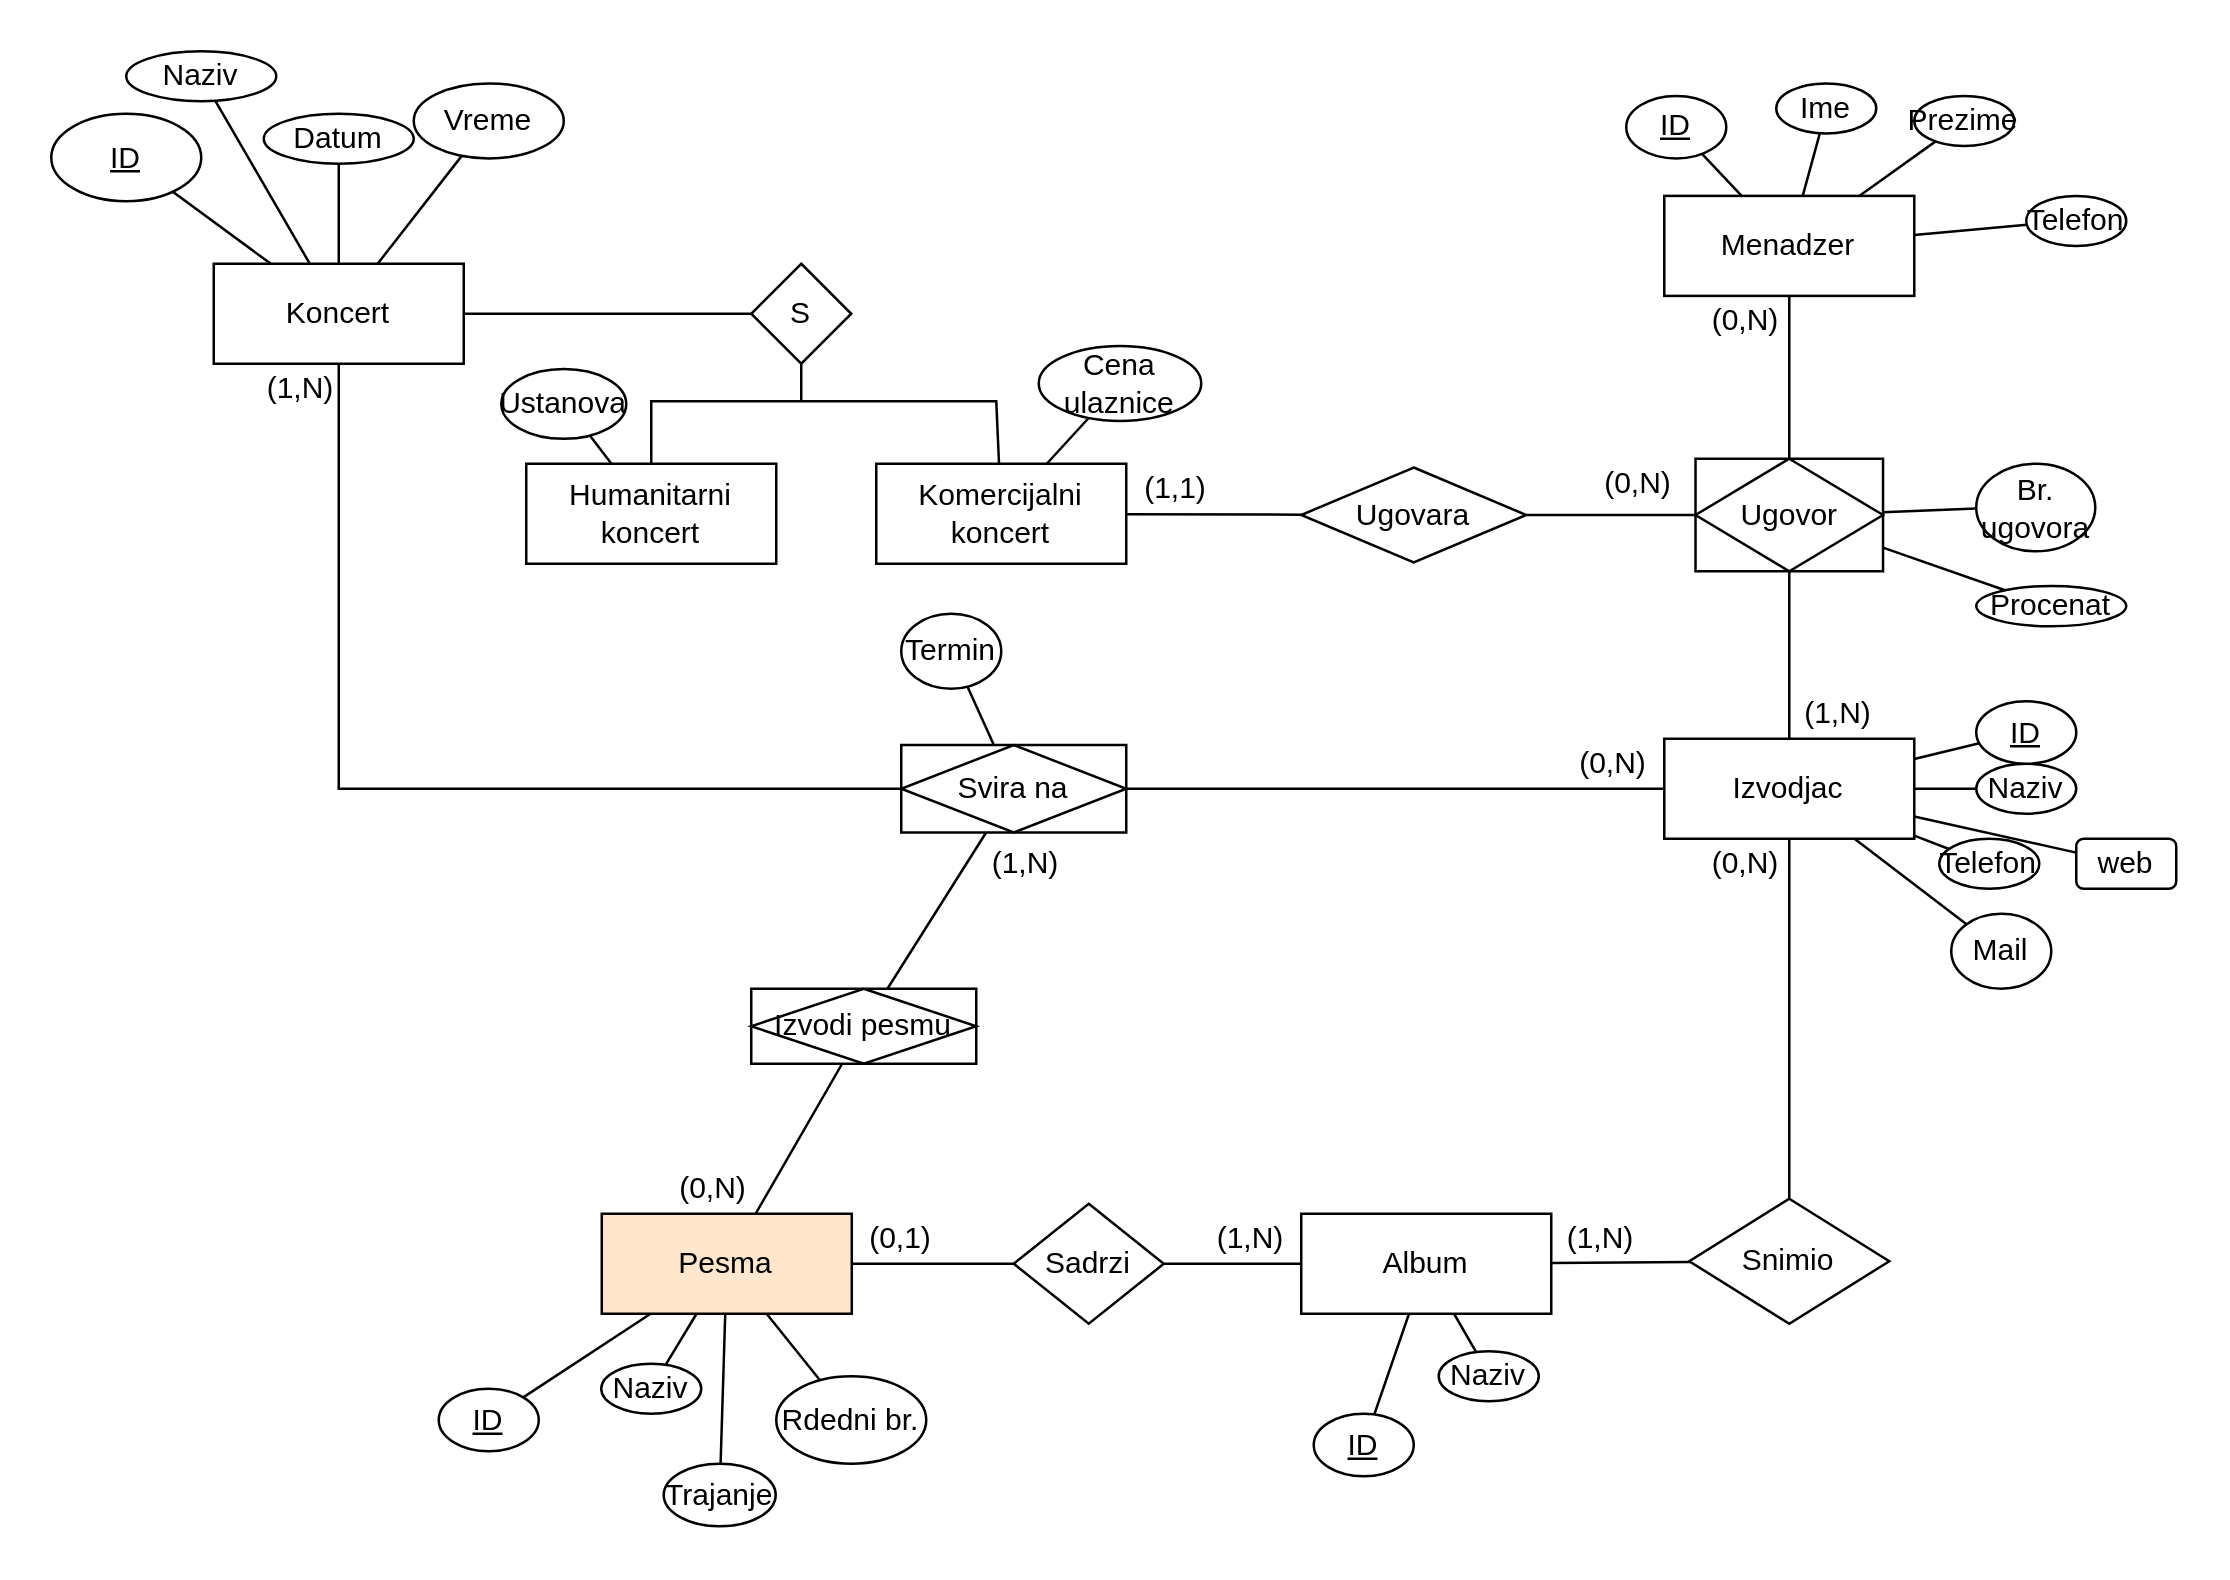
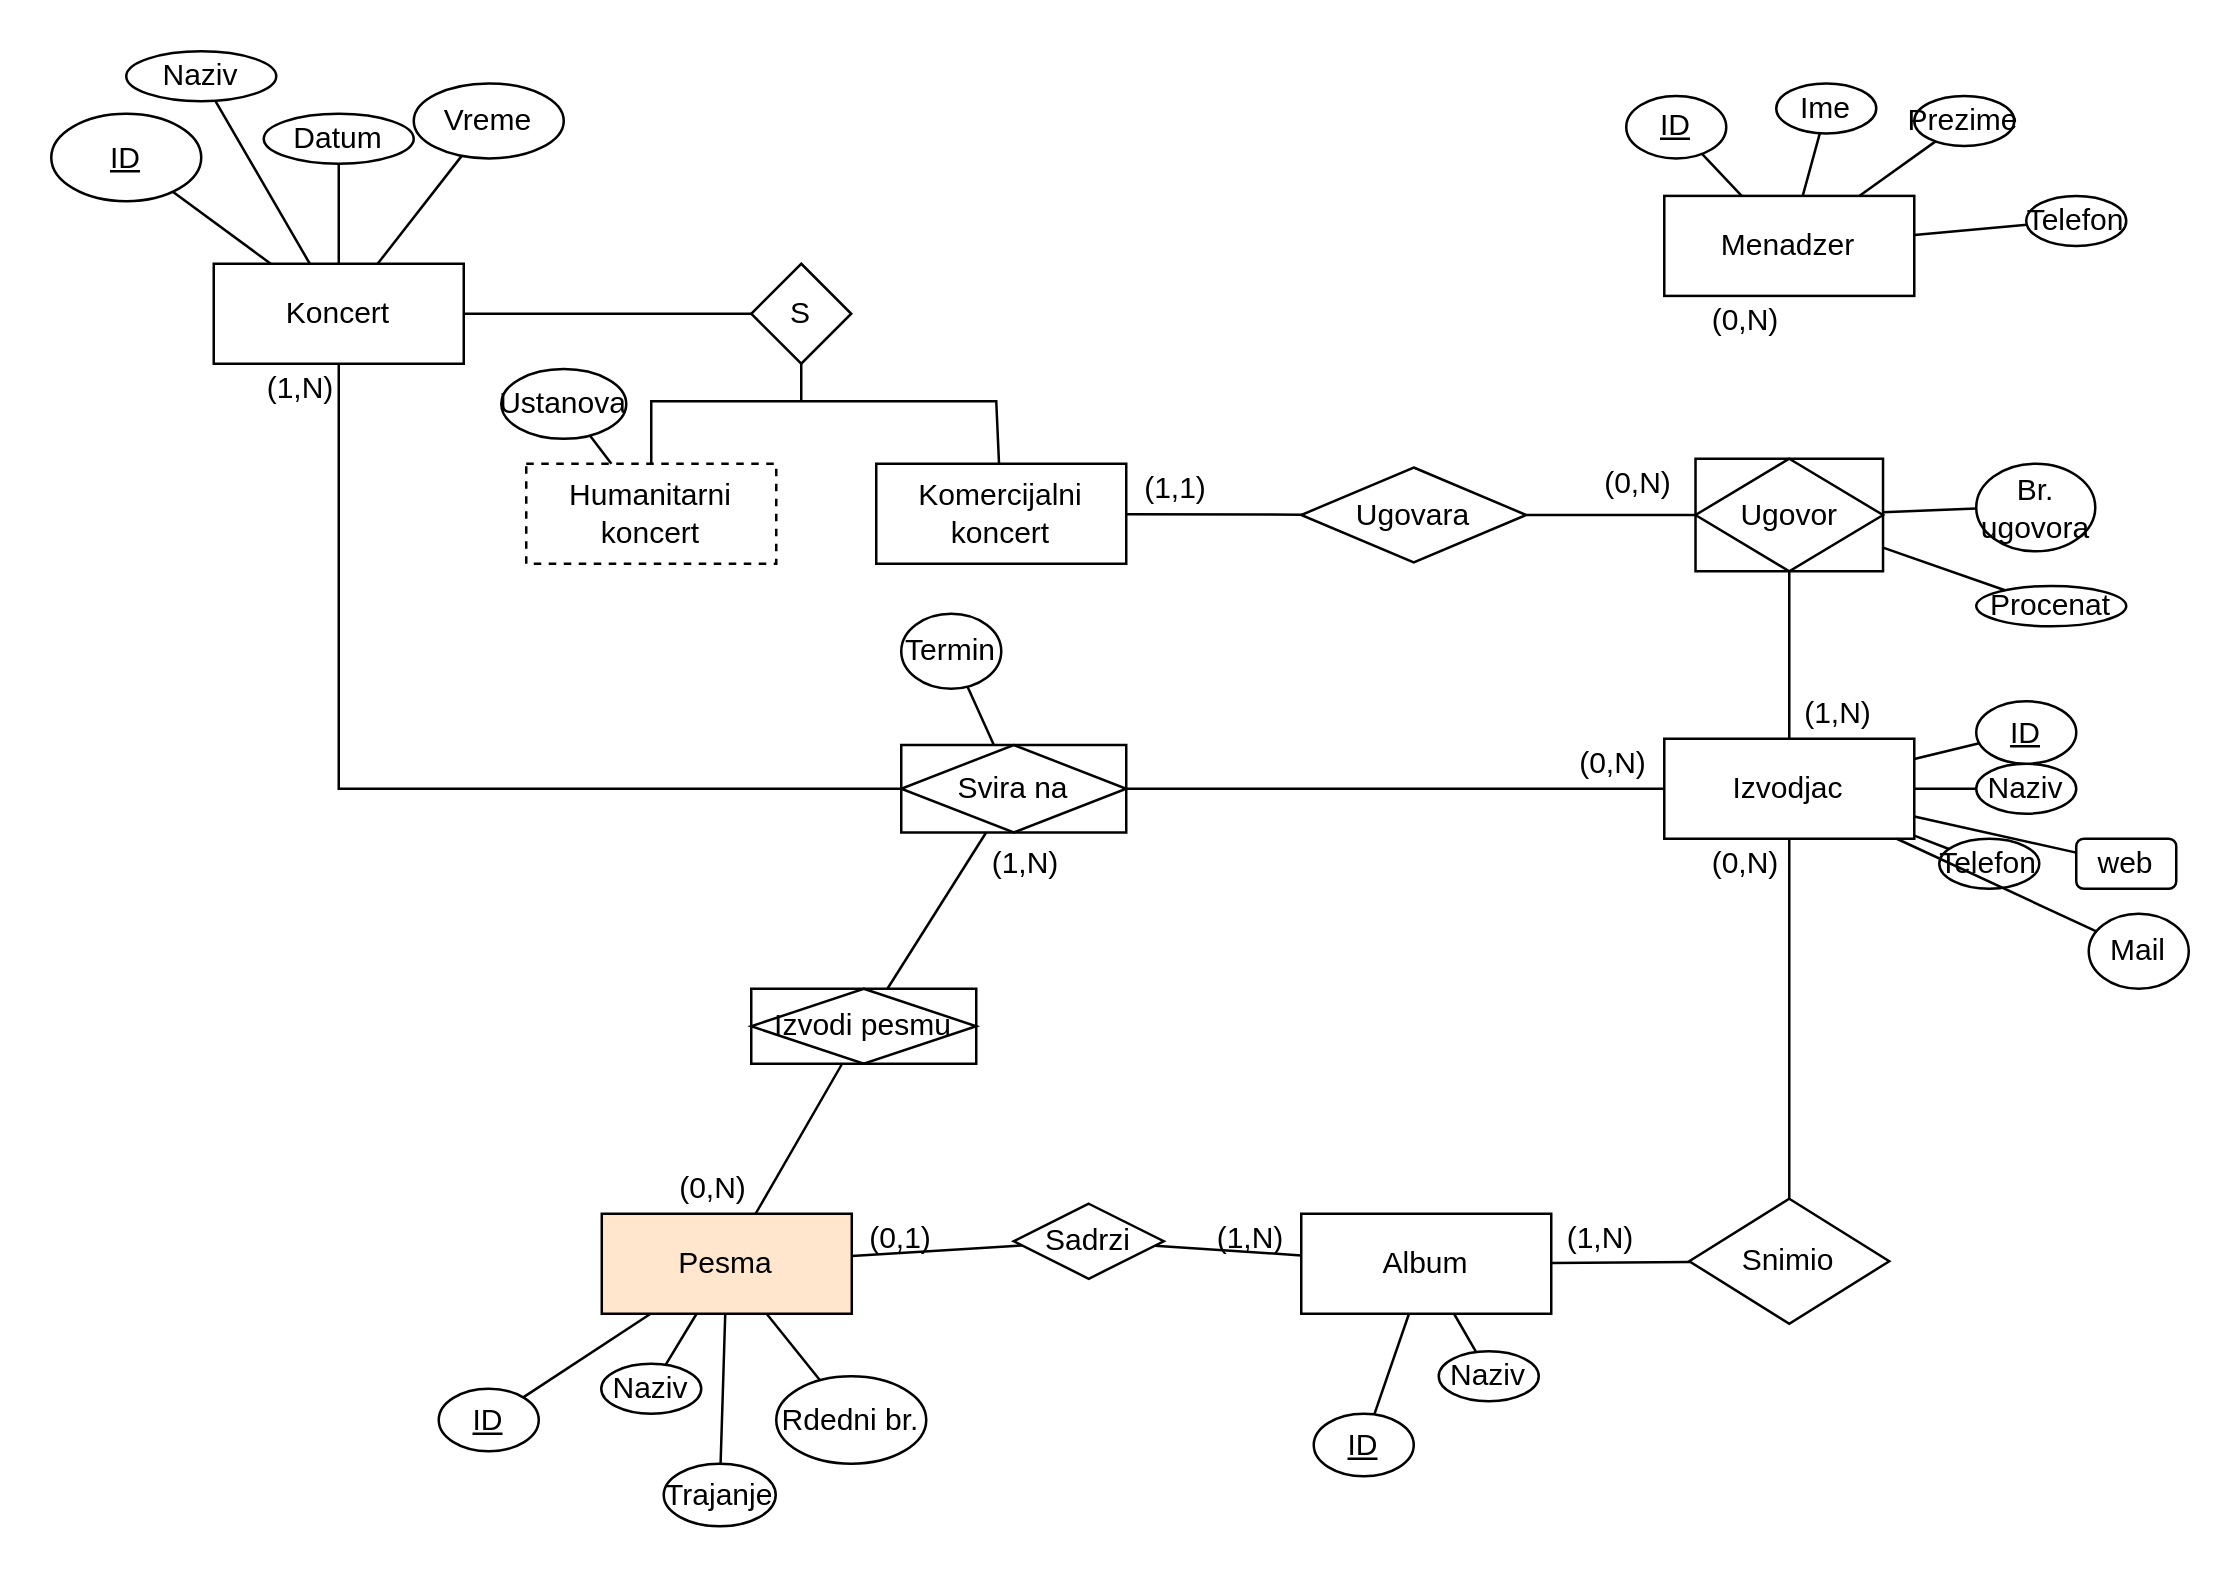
(1789, 376) -> none
(1120, 383) -> none
(1068, 440) -> none
(651, 514) -> (651, 514)
(2001, 951) -> (2139, 951)
(1089, 1264) -> (1089, 1241)
